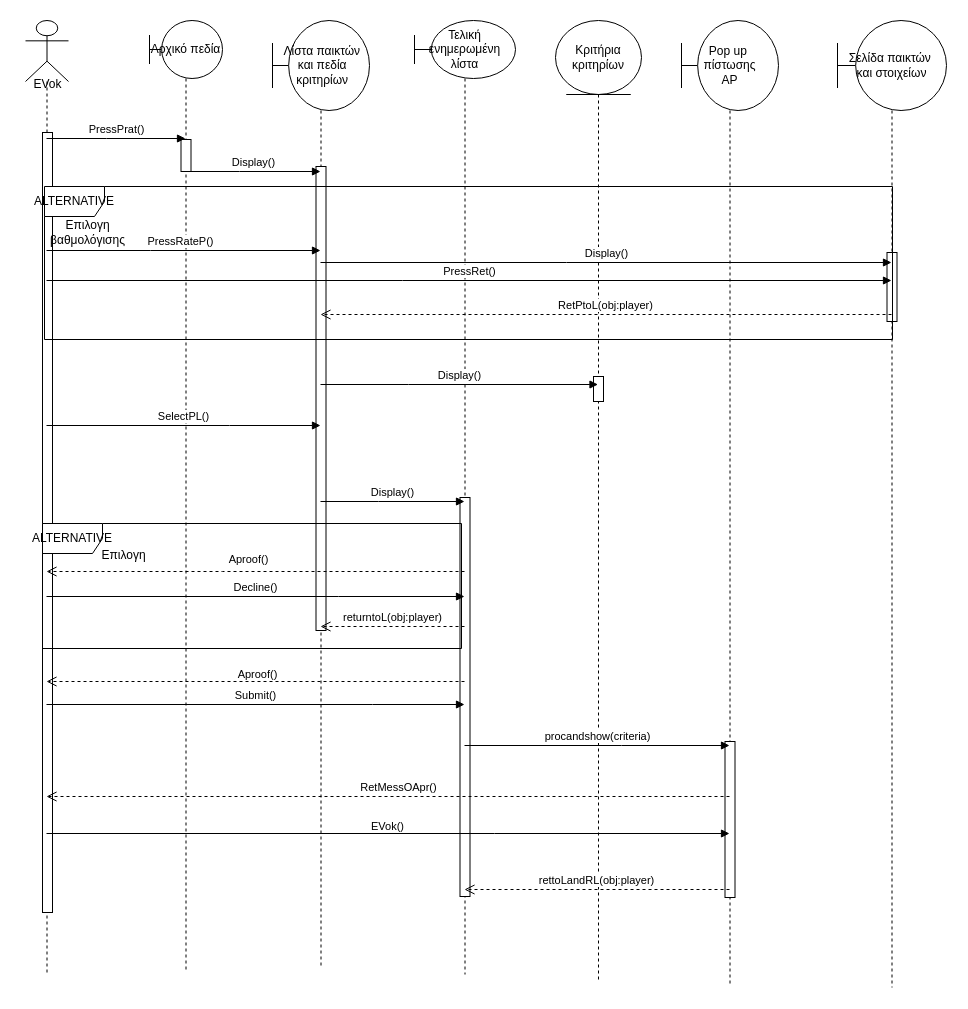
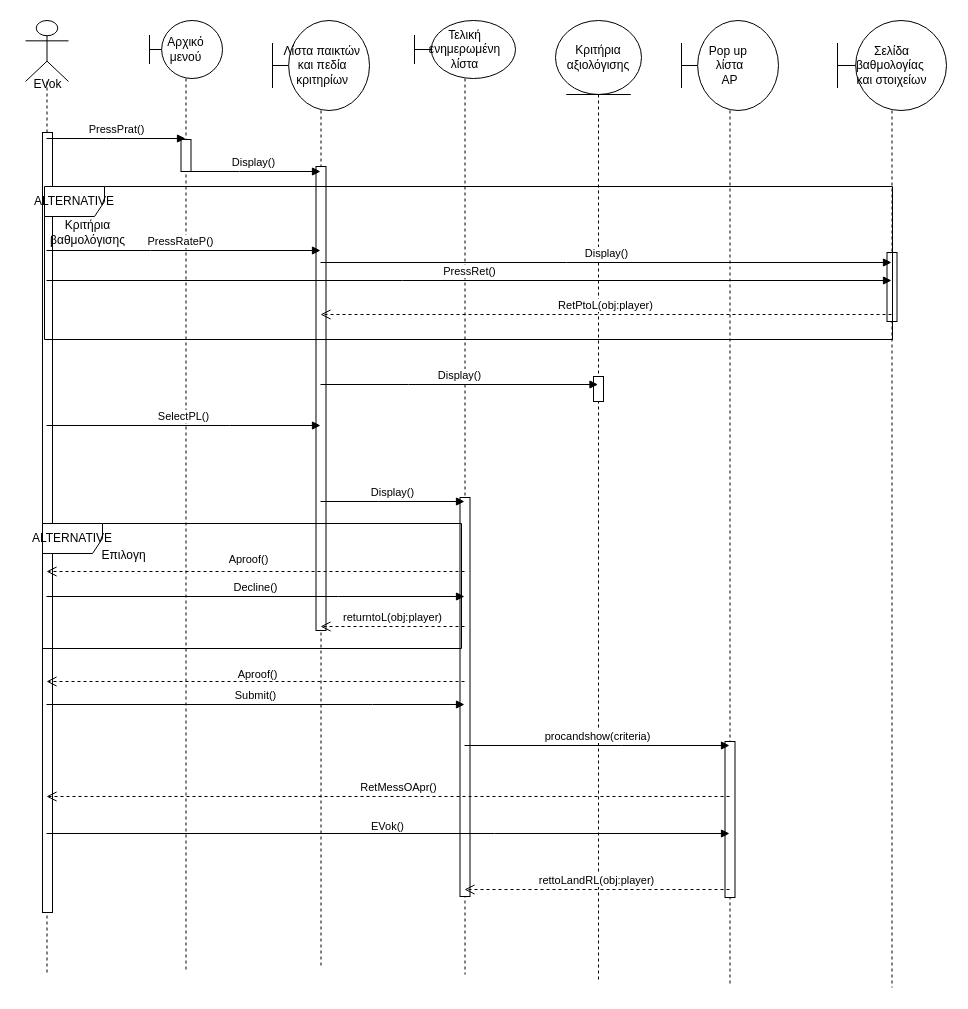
(186, 50) -> (186, 50)
(599, 58) -> (599, 58)
(730, 66) -> (730, 66)
(892, 66) -> (892, 66)
(88, 233) -> (88, 233)
